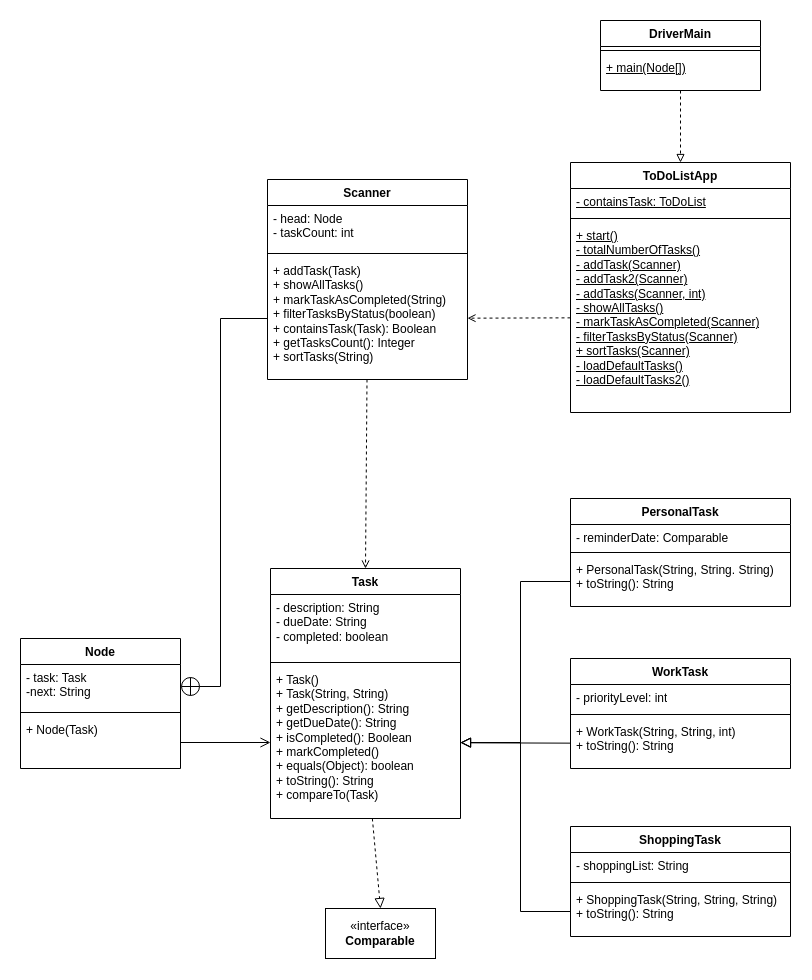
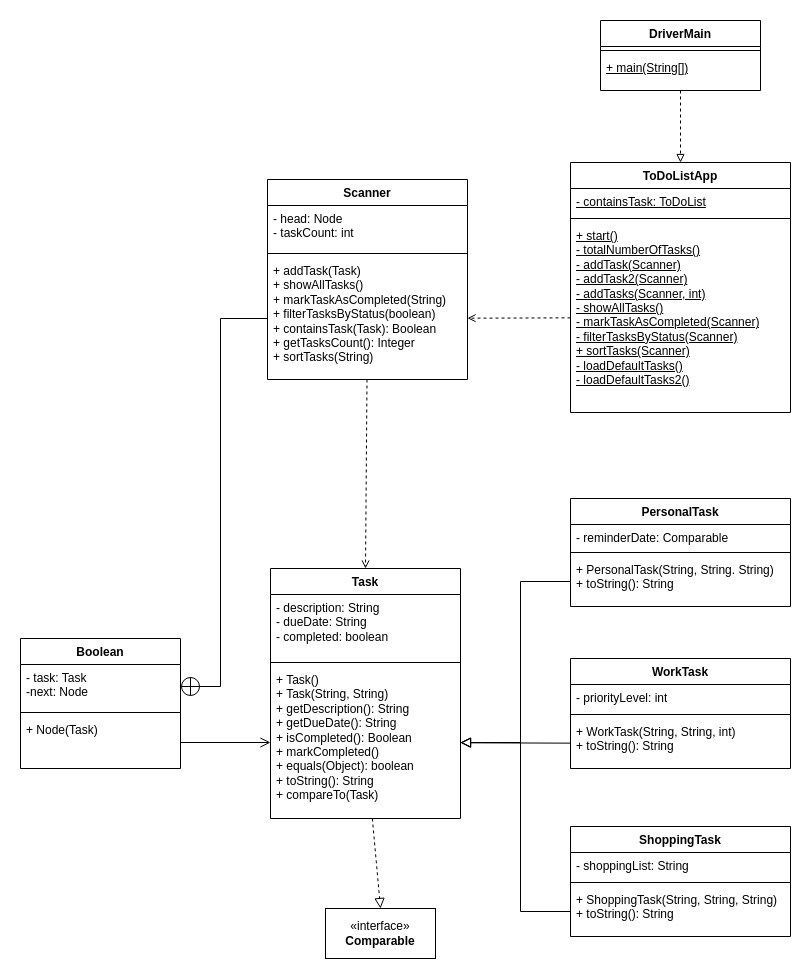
(650, 69) -> (656, 69)
(101, 653) -> (101, 653)
(66, 686) -> (62, 686)
